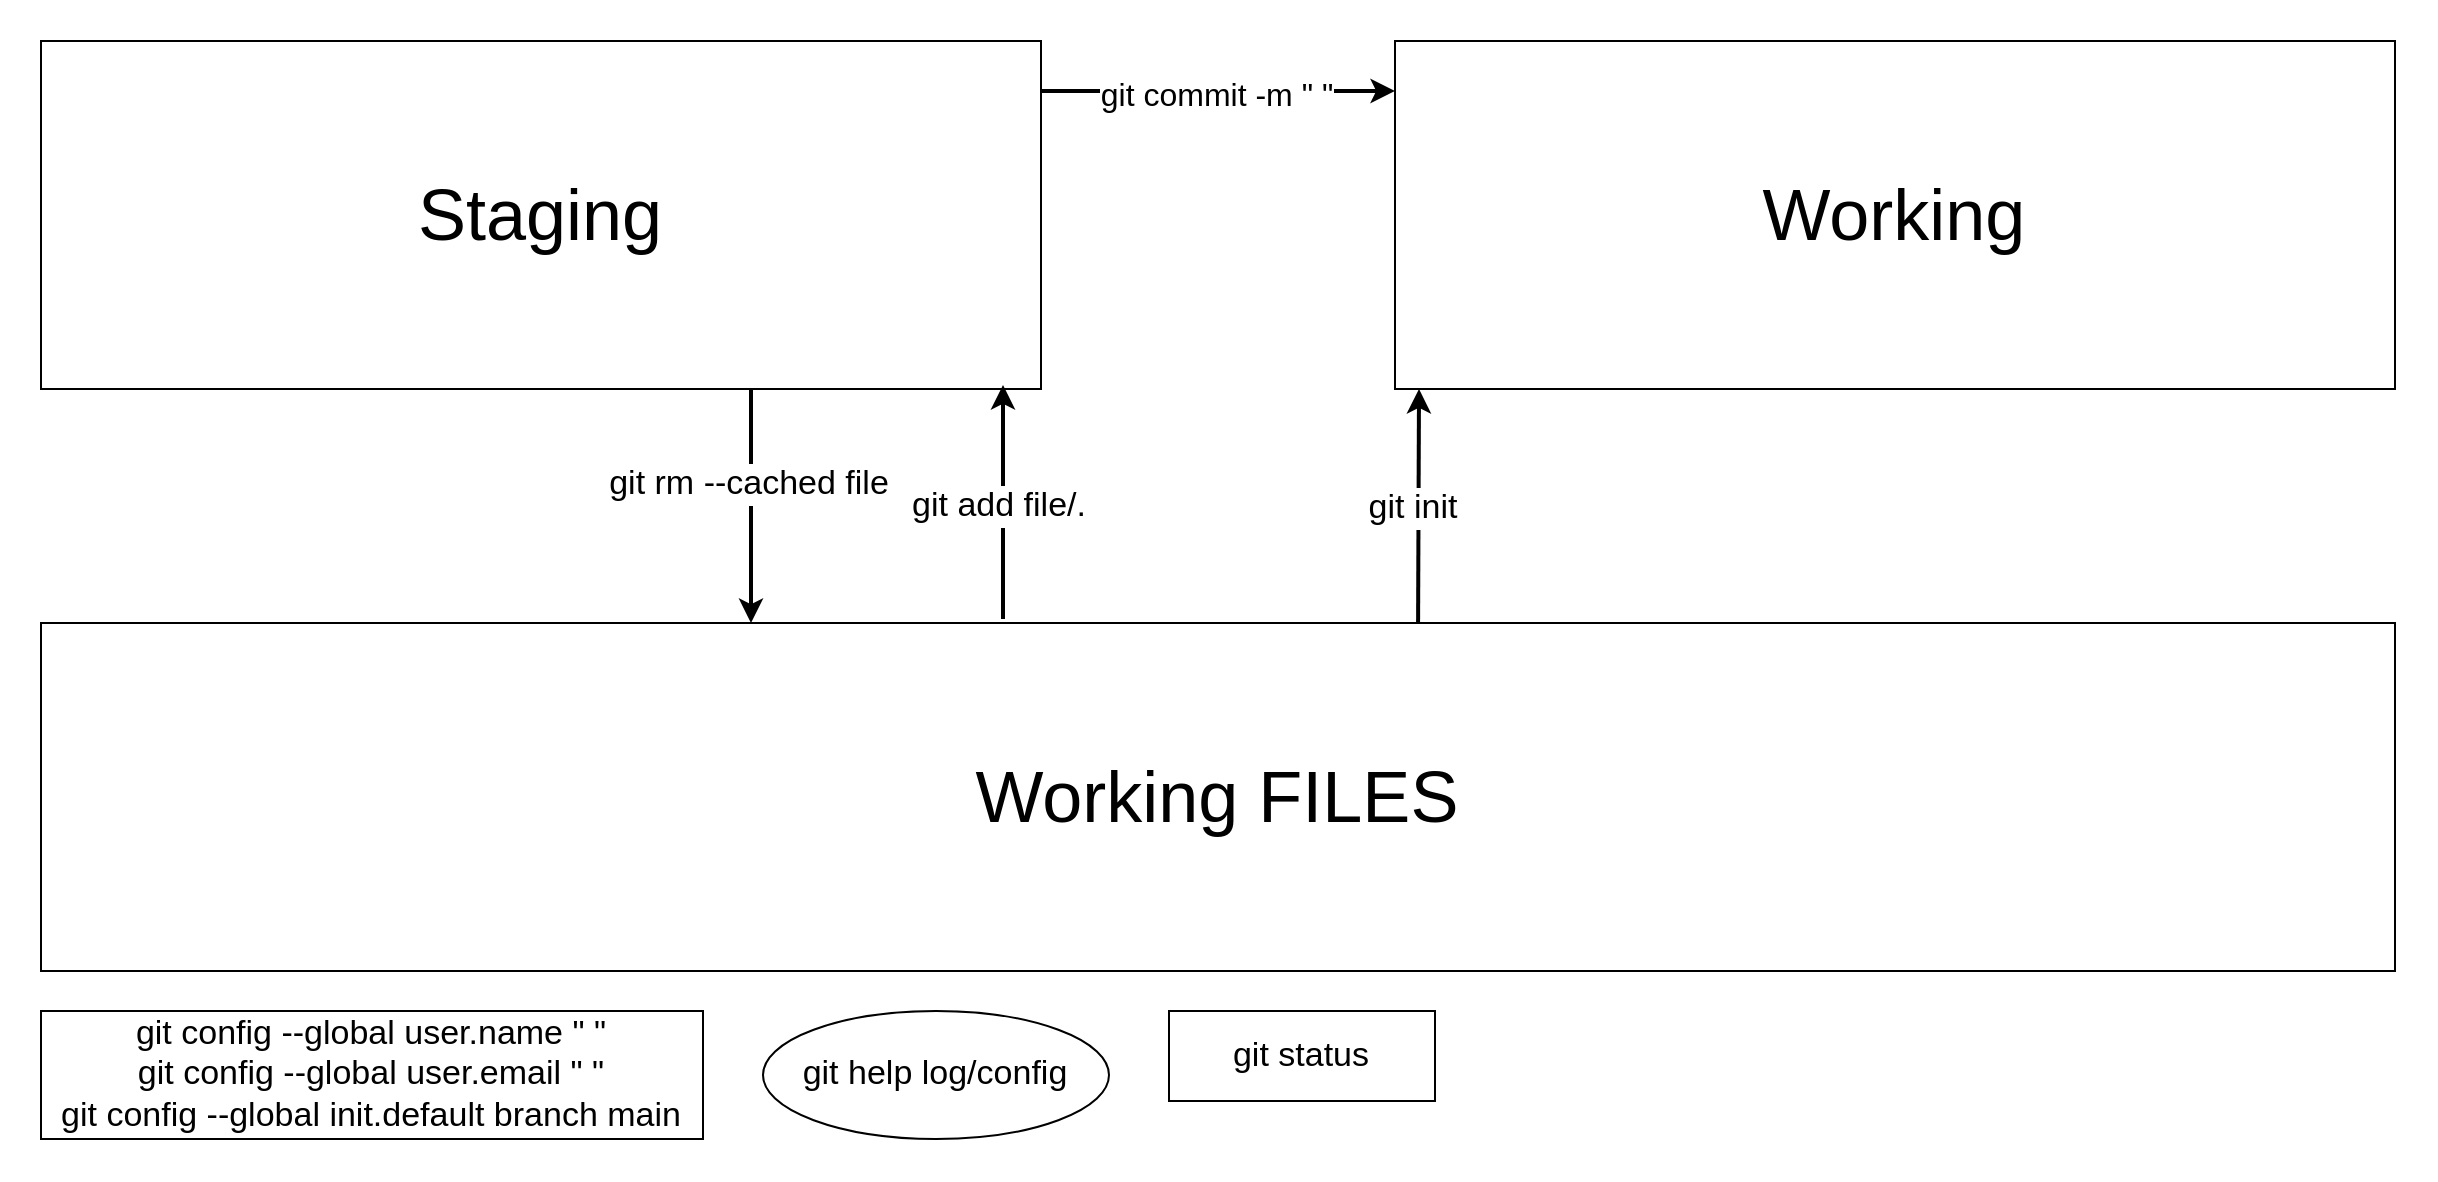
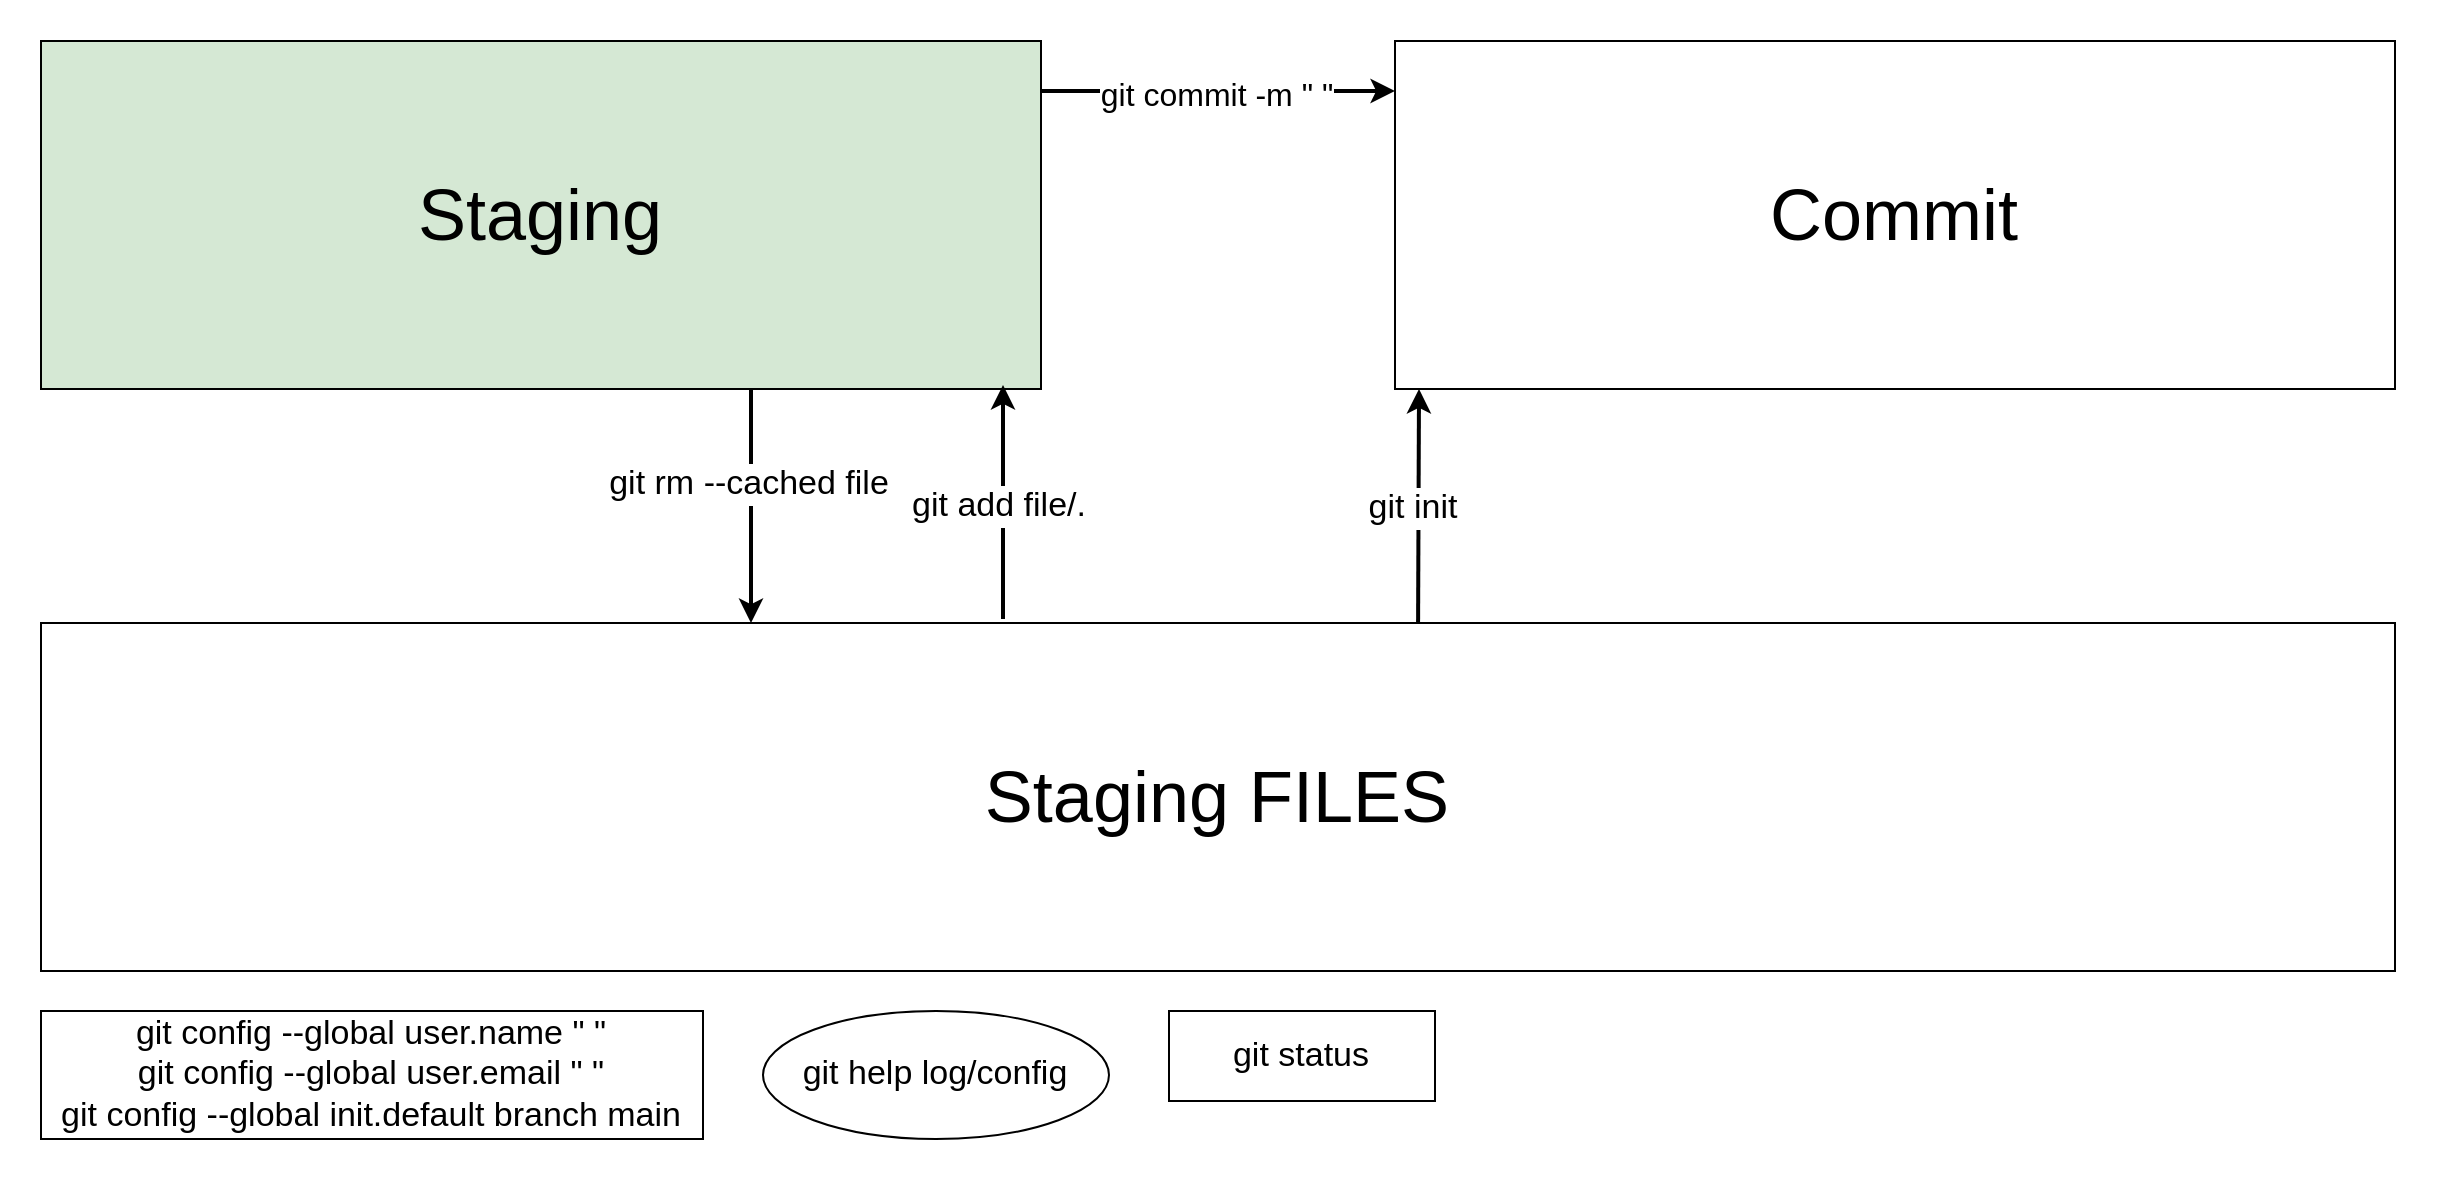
(541, 215) -> (541, 215)
(1895, 215) -> (1895, 215)
(1218, 797) -> (1218, 797)
